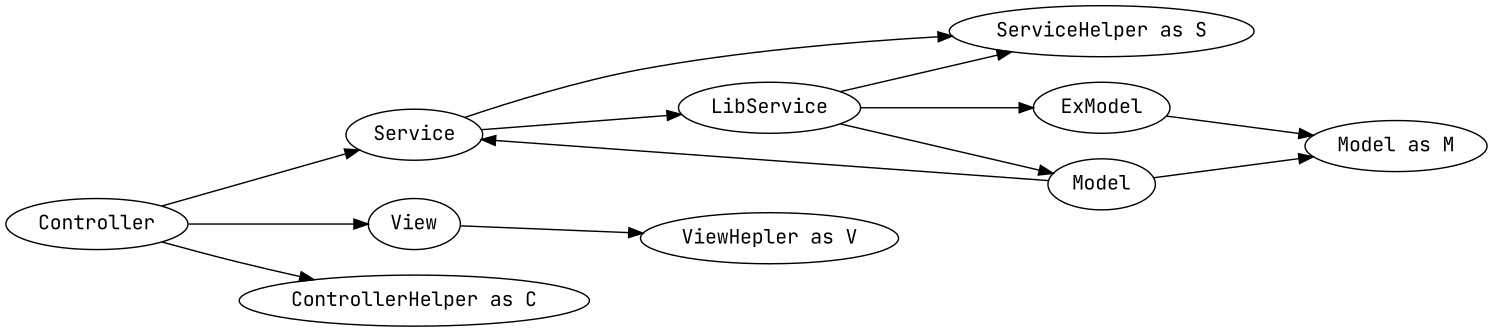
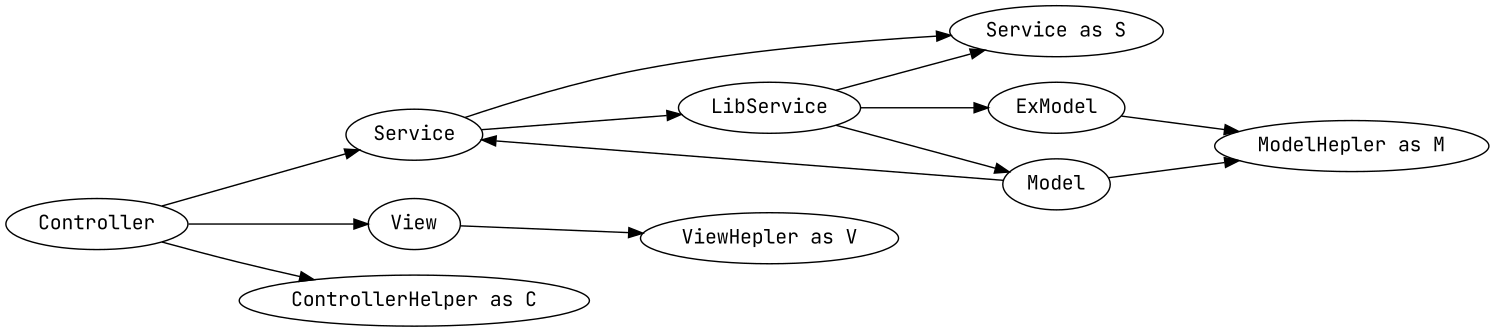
(1102, 31) -> (1057, 31)
(1396, 146) -> (1352, 146)
